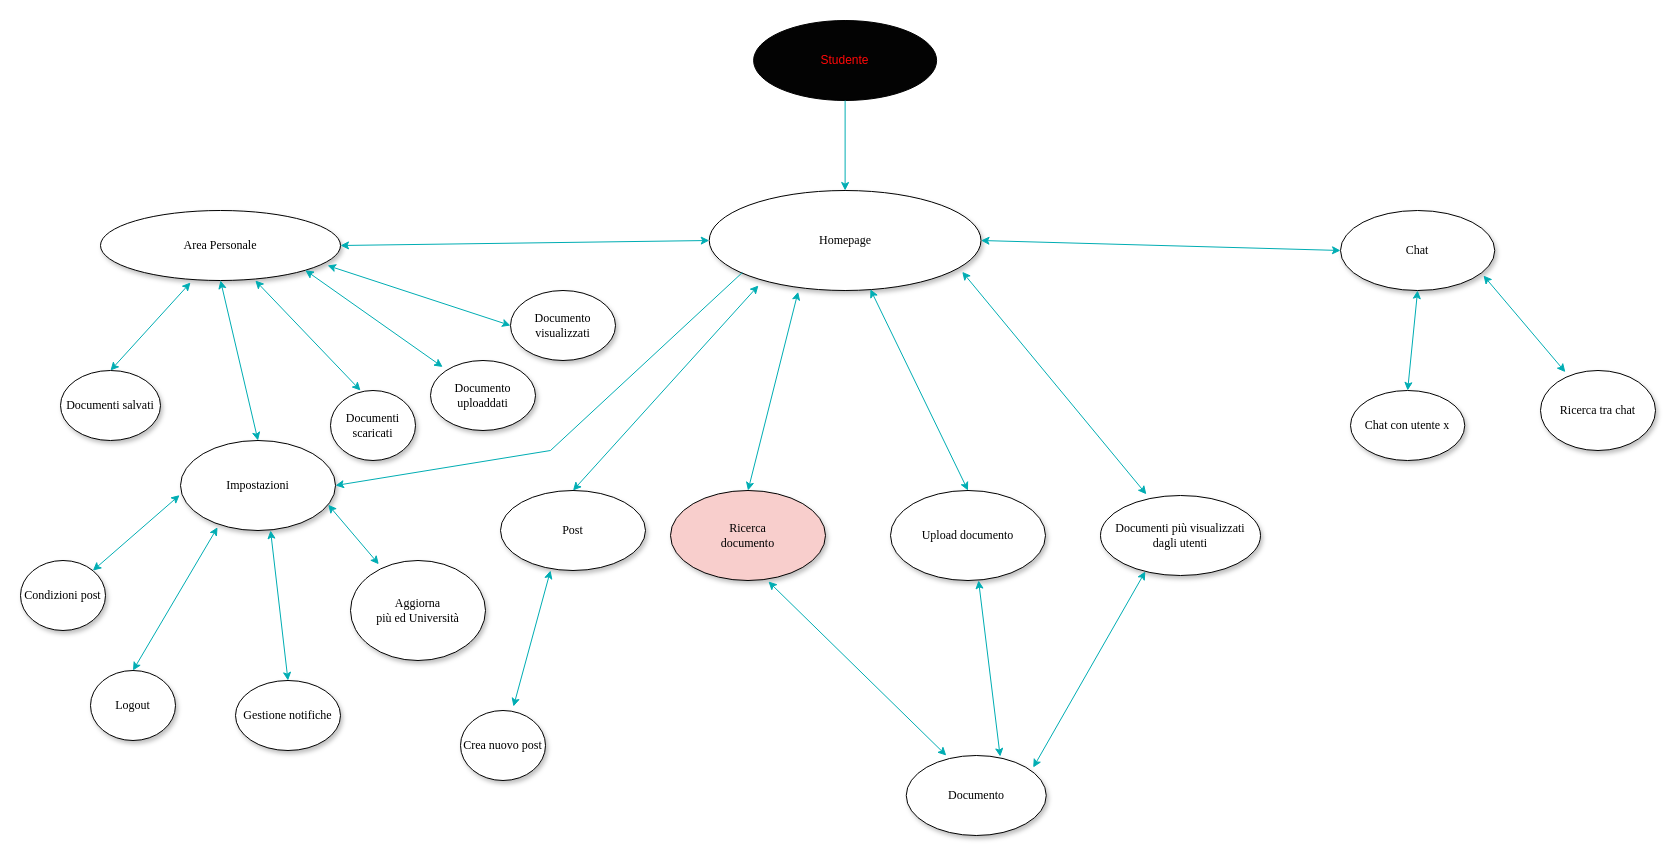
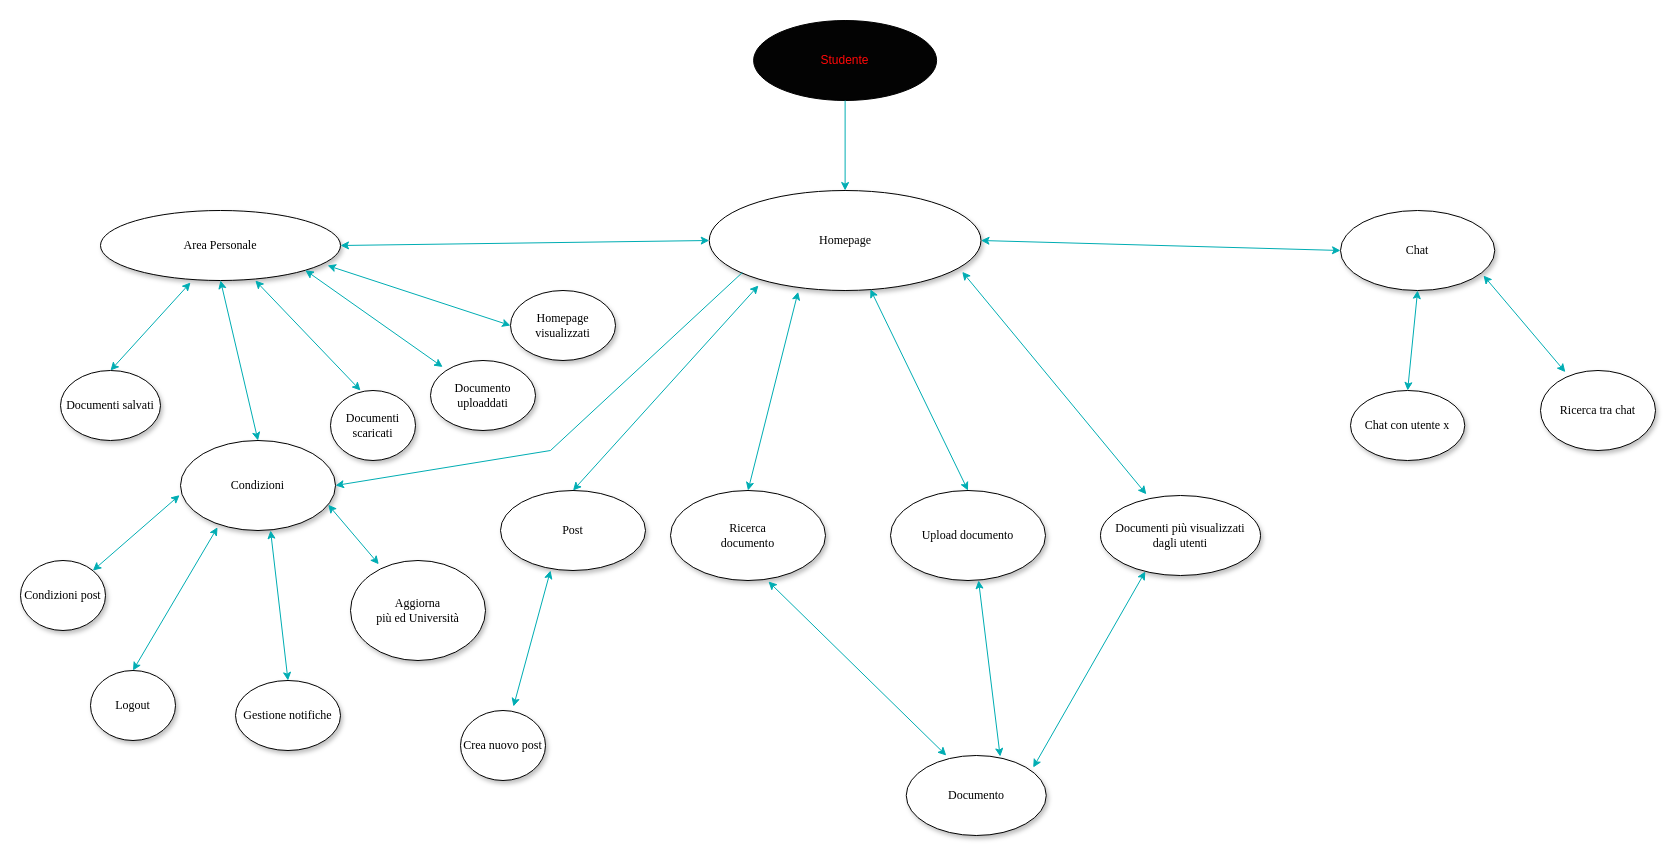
(563, 326) -> (563, 326)
(258, 486) -> (258, 486)
(748, 536) -> (748, 536)
